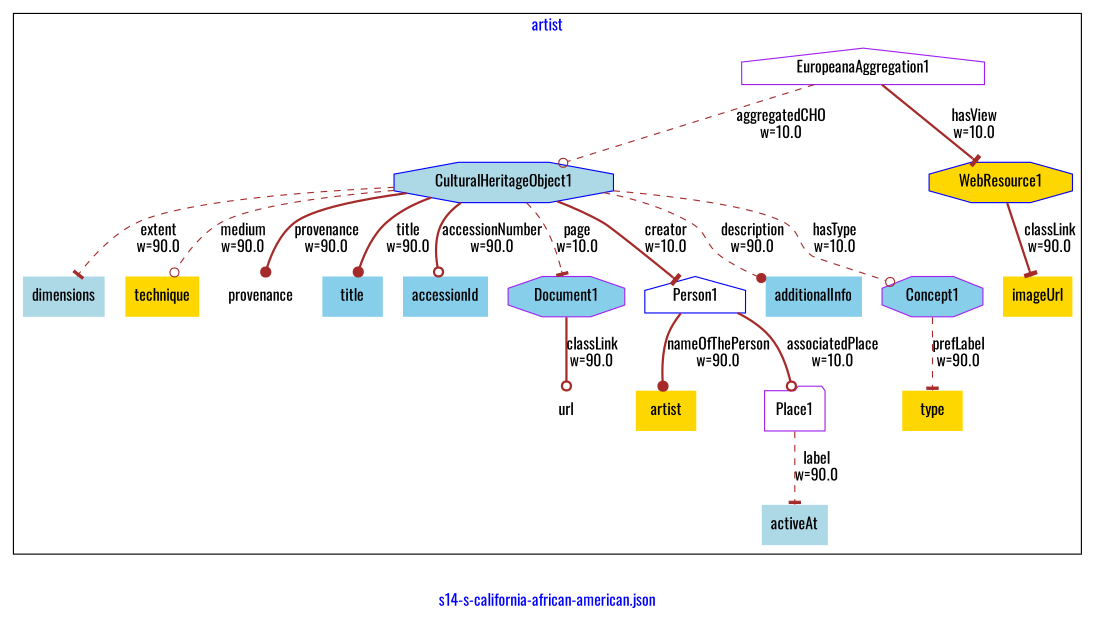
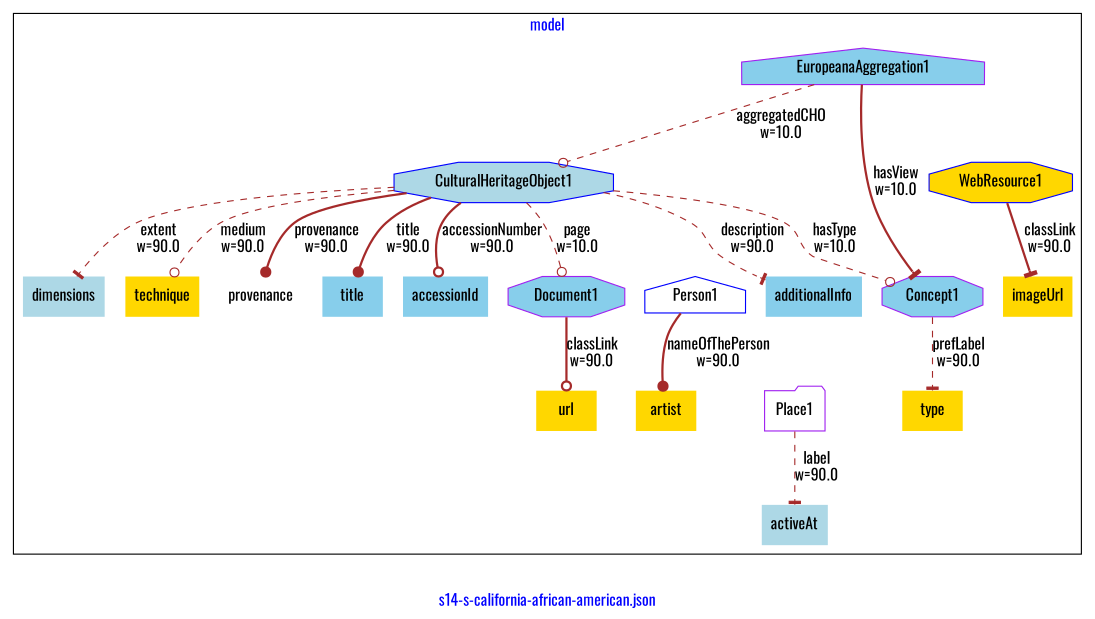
(547, 26) -> (547, 26)
(863, 68) -> (863, 68)
(927, 122) -> (868, 184)
(688, 221) -> (688, 221)
(549, 234) -> (549, 234)
(619, 234) -> none
(773, 340) -> none
(566, 411) -> (566, 411)
